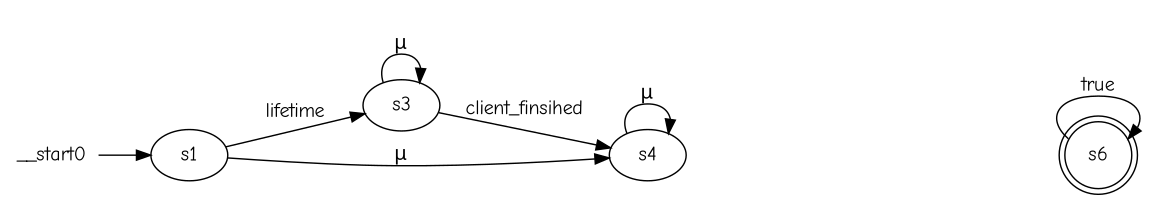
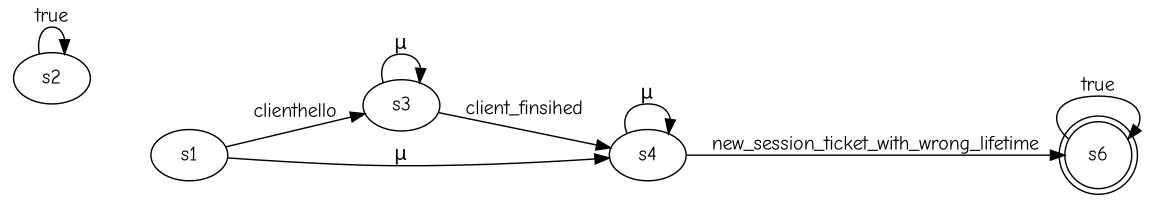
none -> (52, 78)
(295, 112) -> (295, 112)
(52, 155) -> none
none -> (868, 155)
